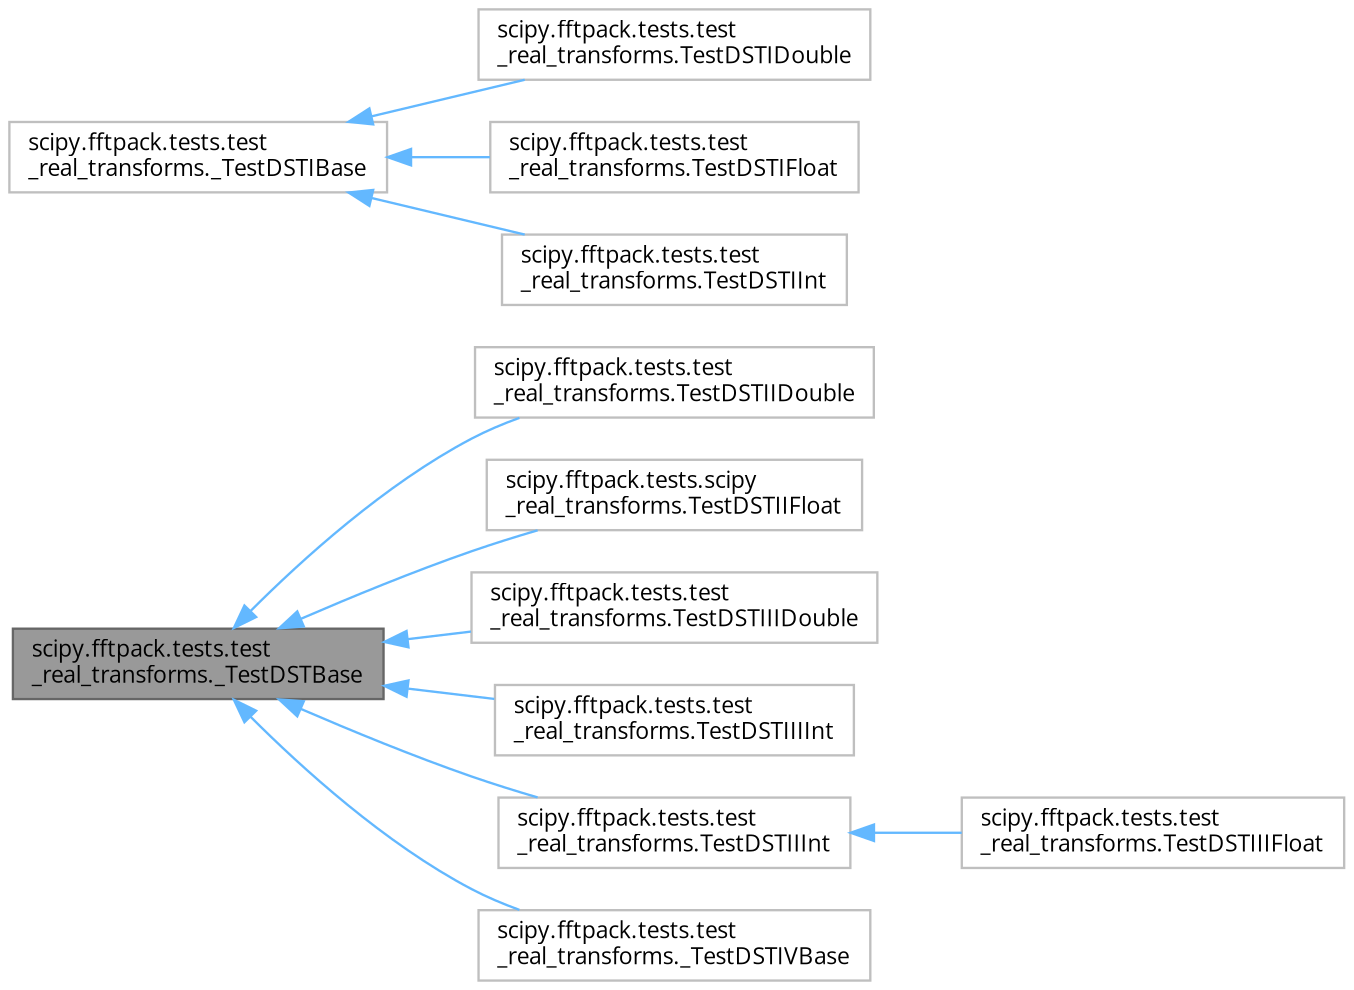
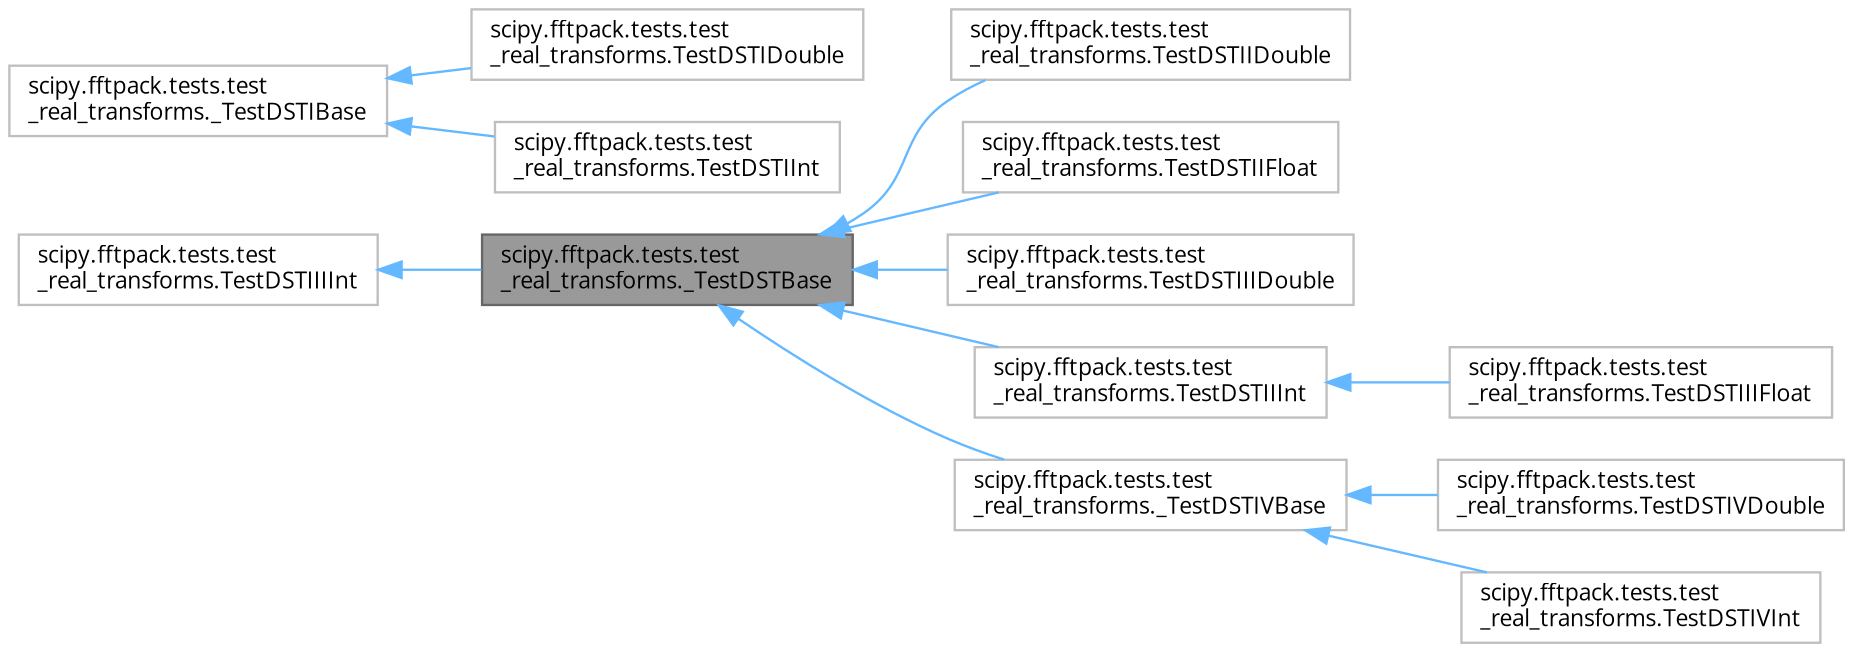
(674, 157) -> none
(674, 495) -> (1151, 157)
none -> (1641, 495)
none -> (1641, 608)
(451, 694) -> (442, 270)
